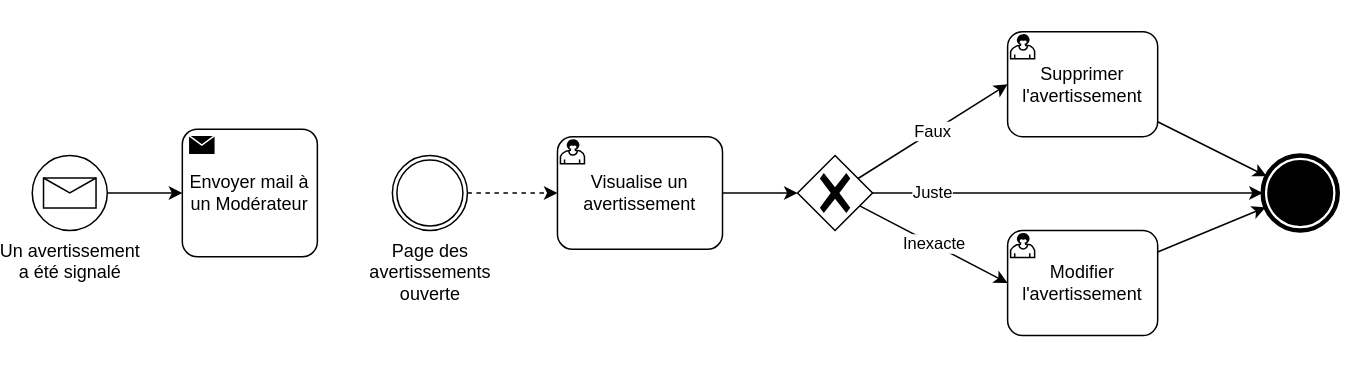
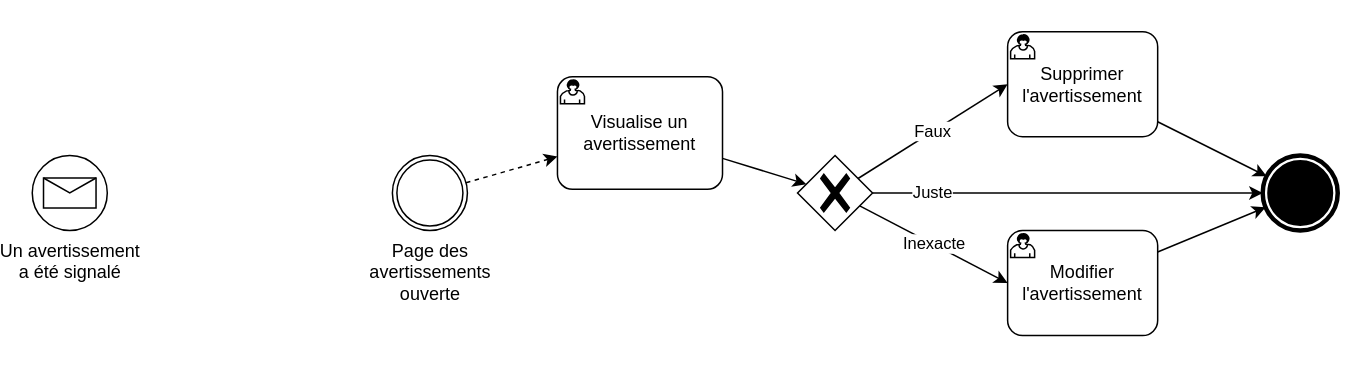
(139, 193) -> none
(250, 193) -> none
(640, 193) -> (640, 133)
